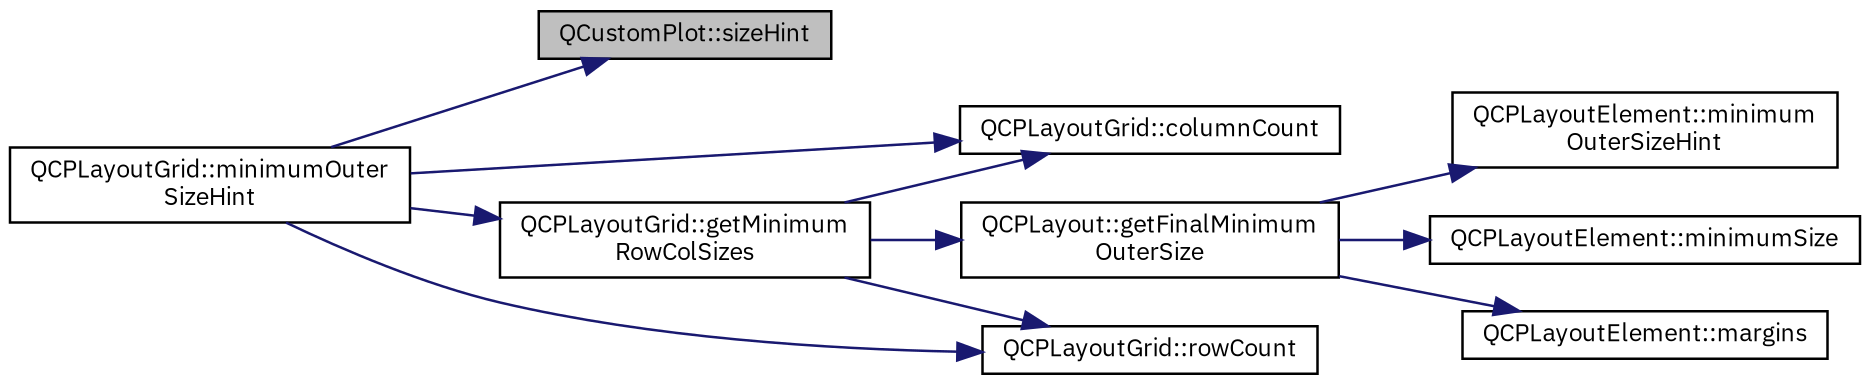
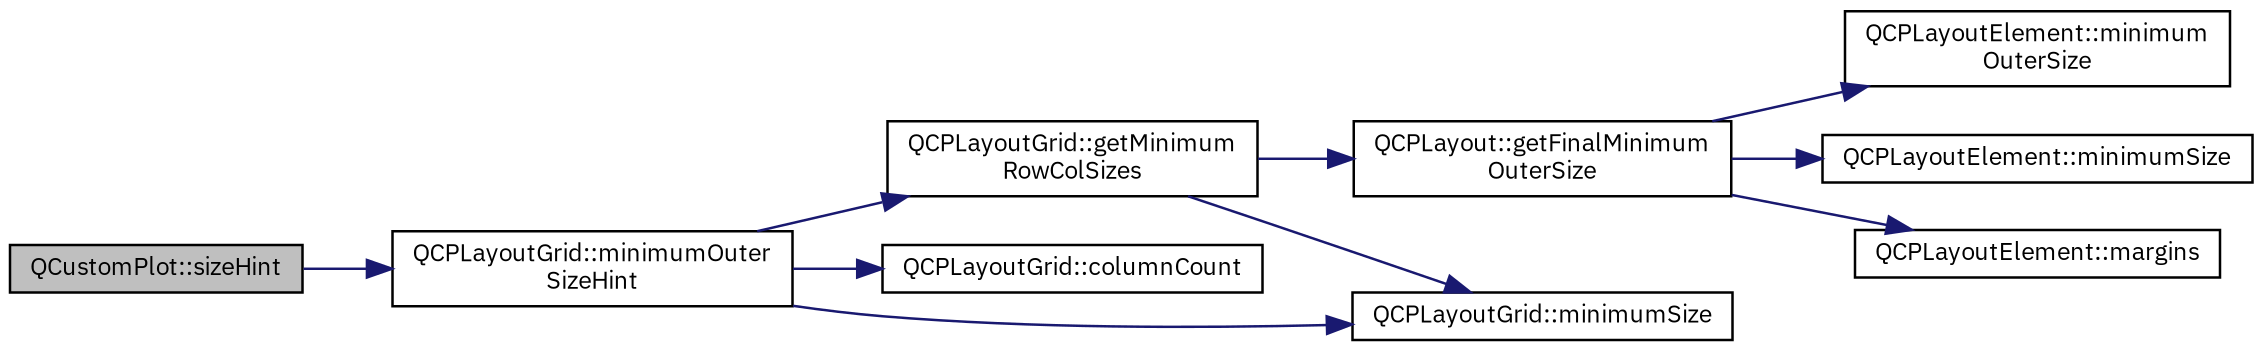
(458, 107) -> (335, 269)
(1645, 130) -> (2038, 49)
(934, 181) -> none
(1150, 350) -> (1542, 316)
